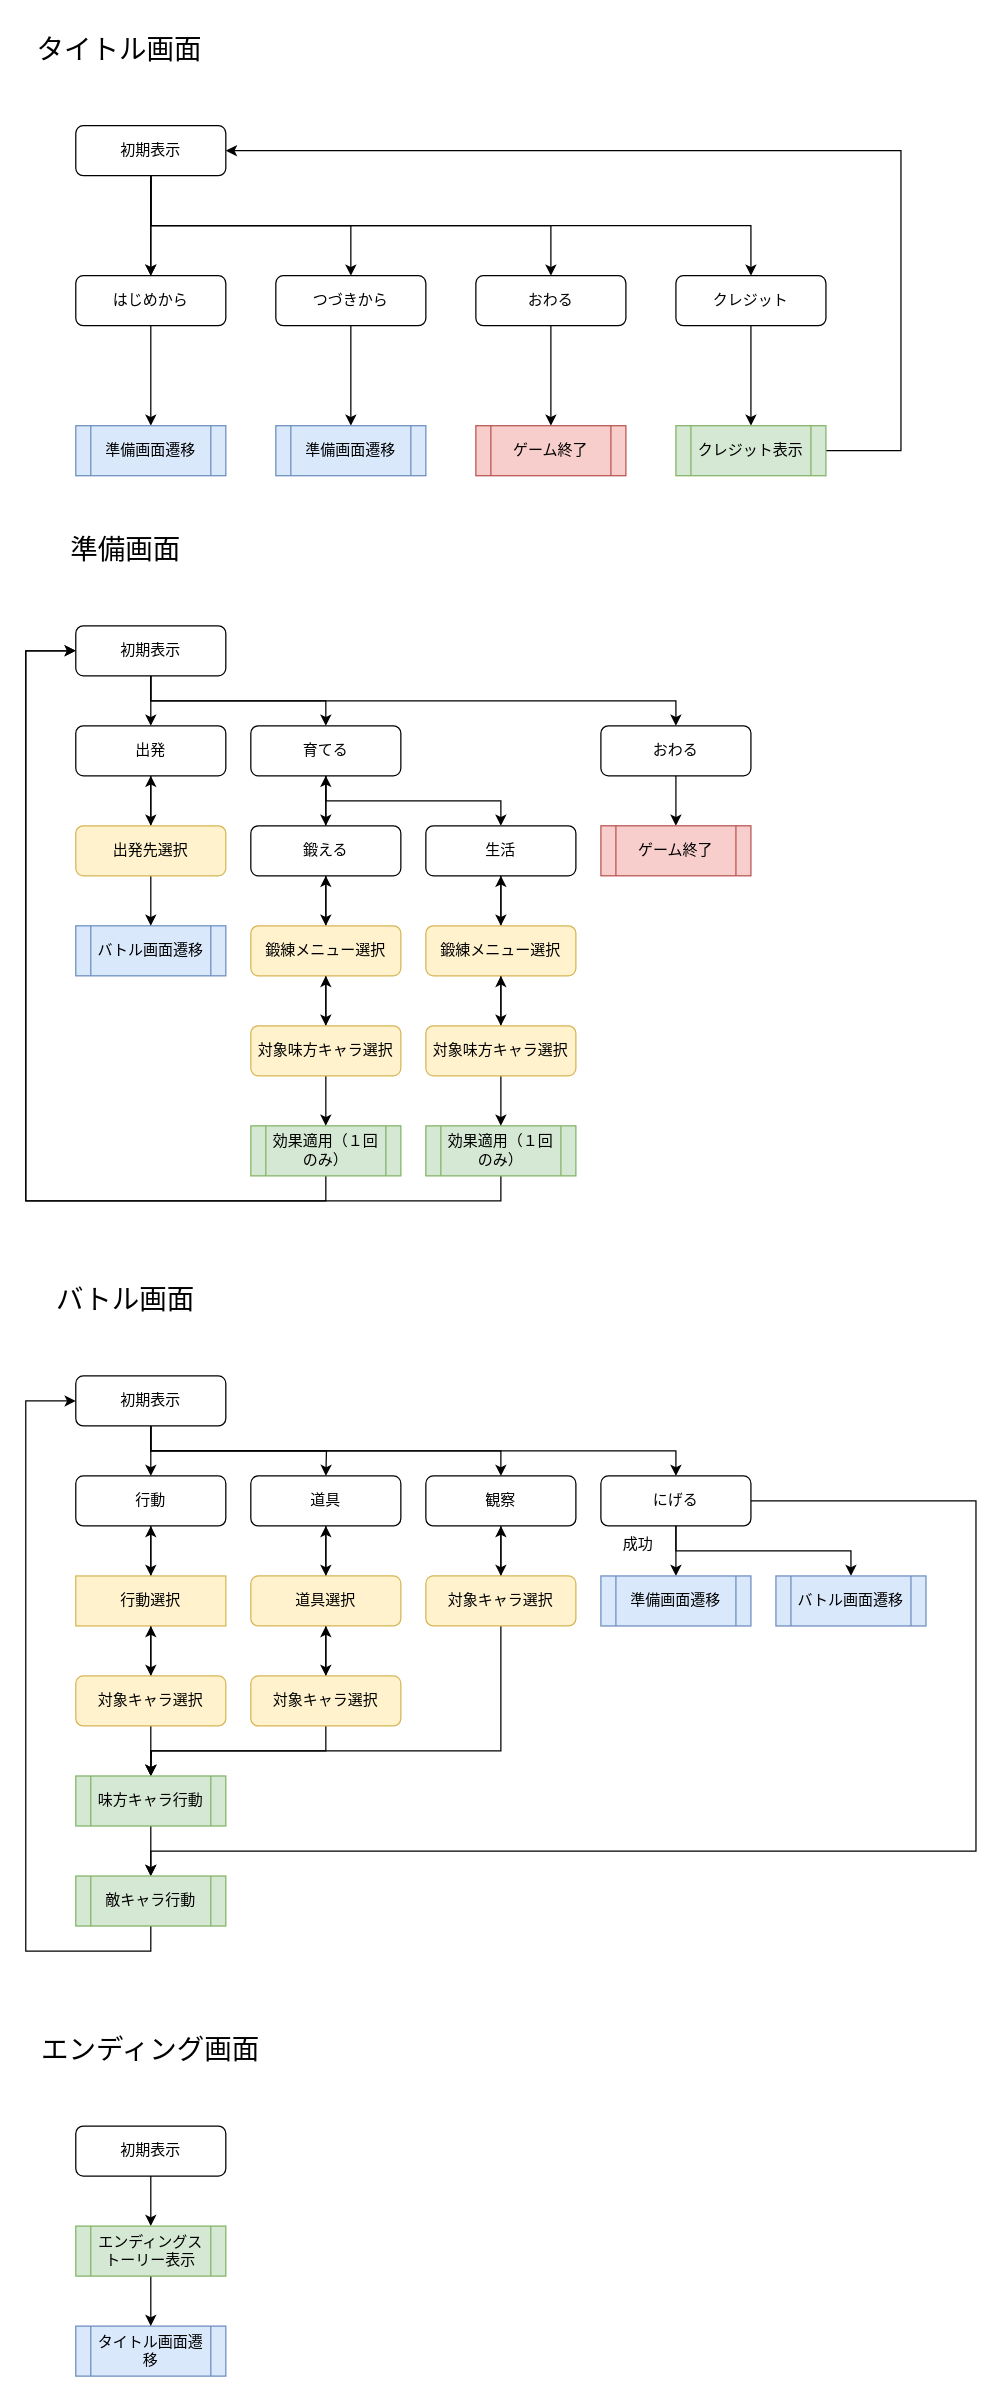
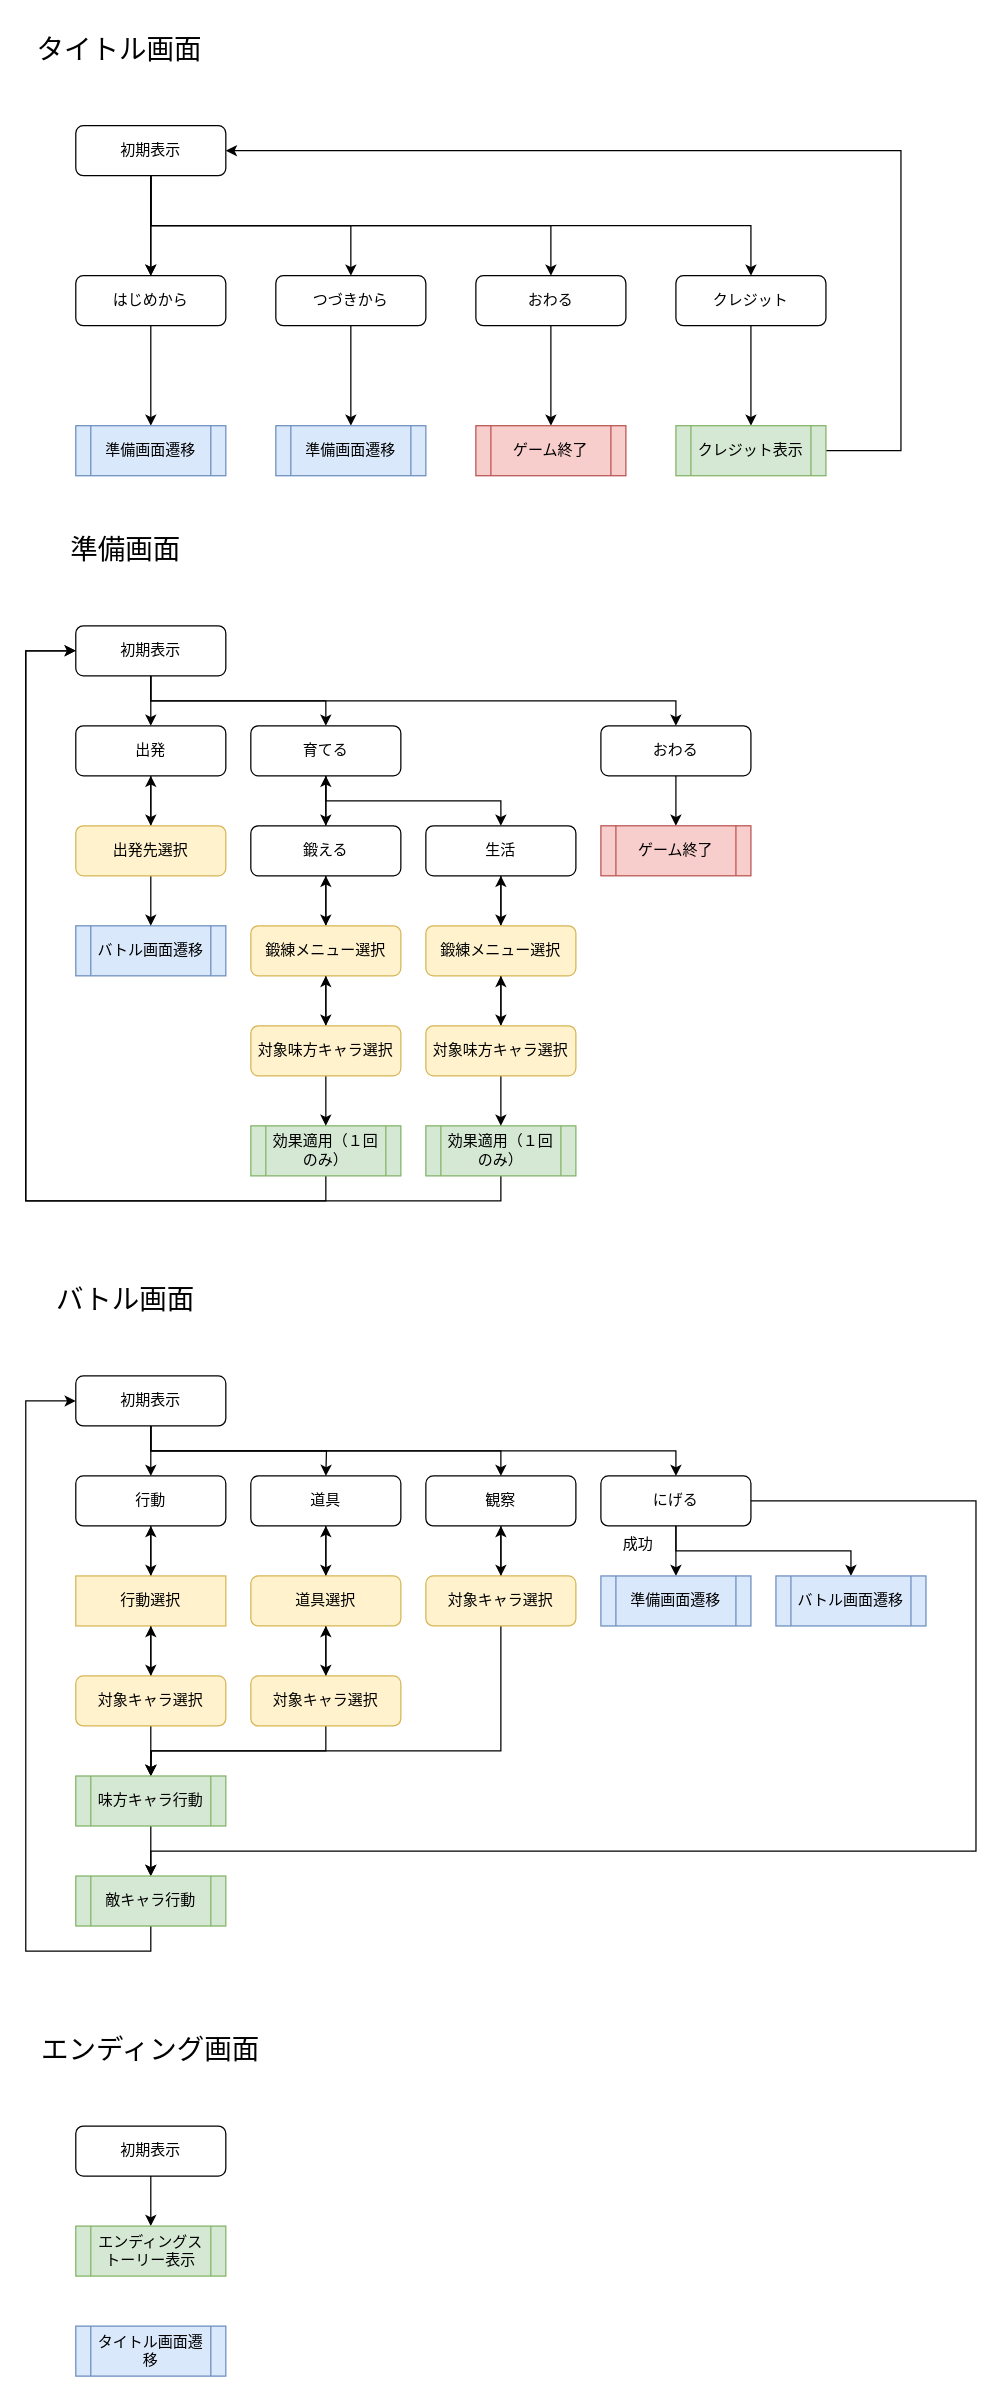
(151, 2297) -> none
